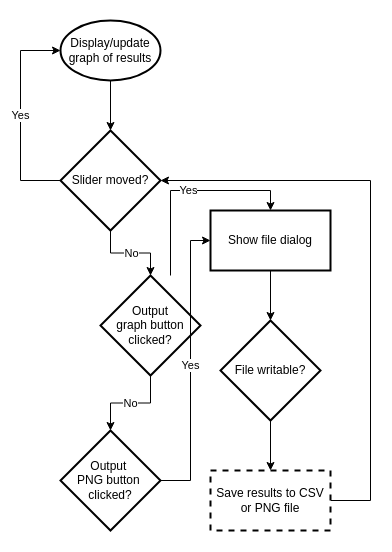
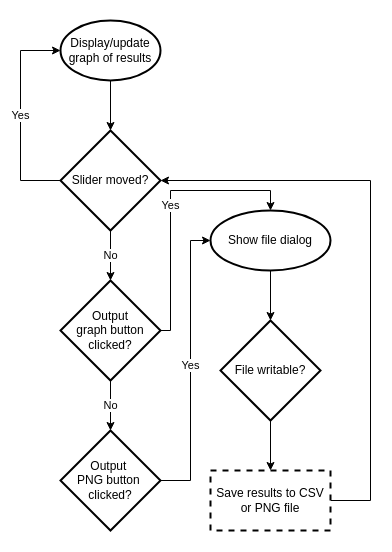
(271, 241) -> (271, 241)
(151, 326) -> (111, 331)
